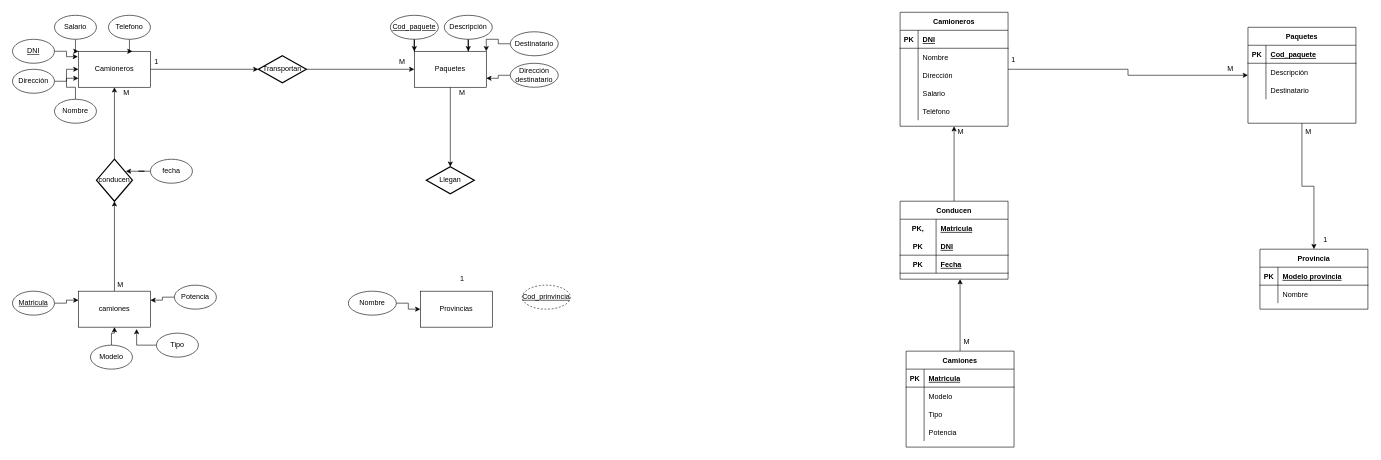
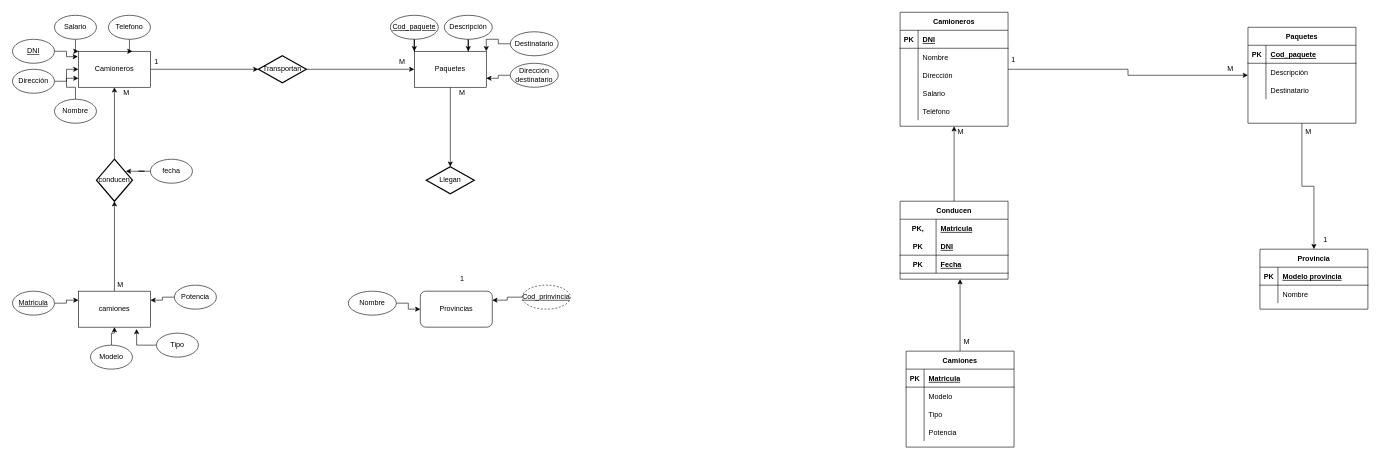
none -> (507, 297)
(456, 309) -> (456, 309)
